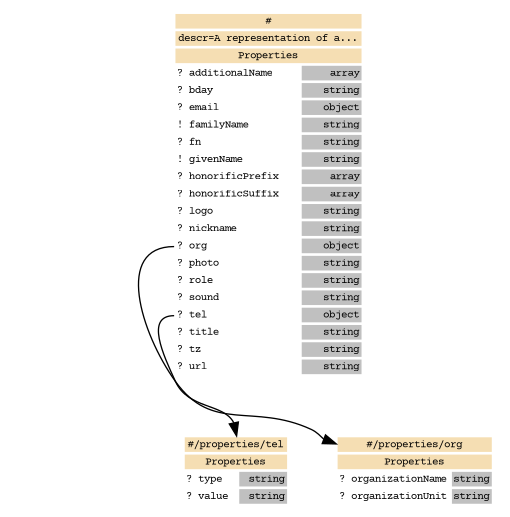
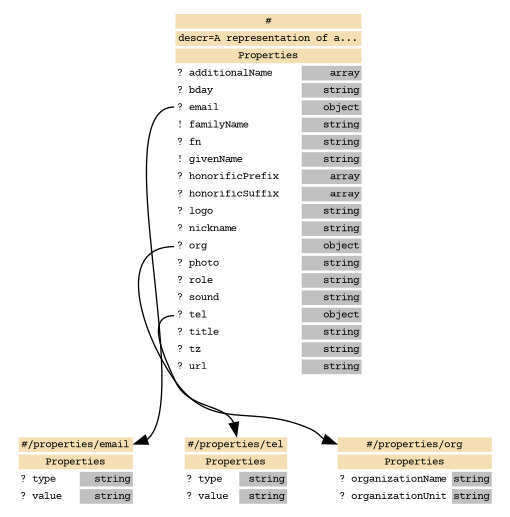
none -> (76, 471)
